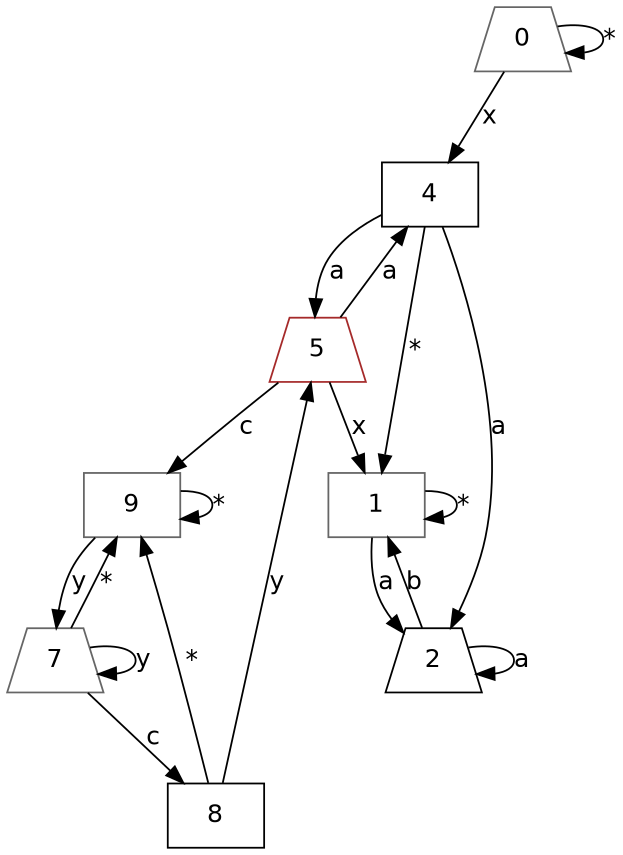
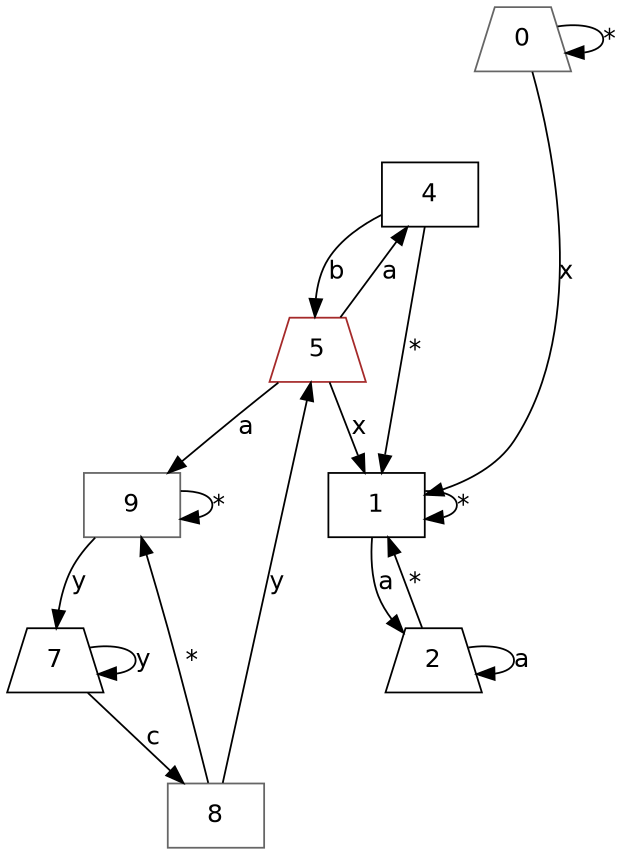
(481, 109) -> (557, 303)
(337, 272) -> (337, 272)
(489, 419) -> none
(246, 427) -> (246, 427)
(377, 505) -> (377, 505)
(415, 583) -> (415, 583)
(90, 591) -> none
(55, 660) -> (55, 660)
(216, 816) -> (216, 816)
